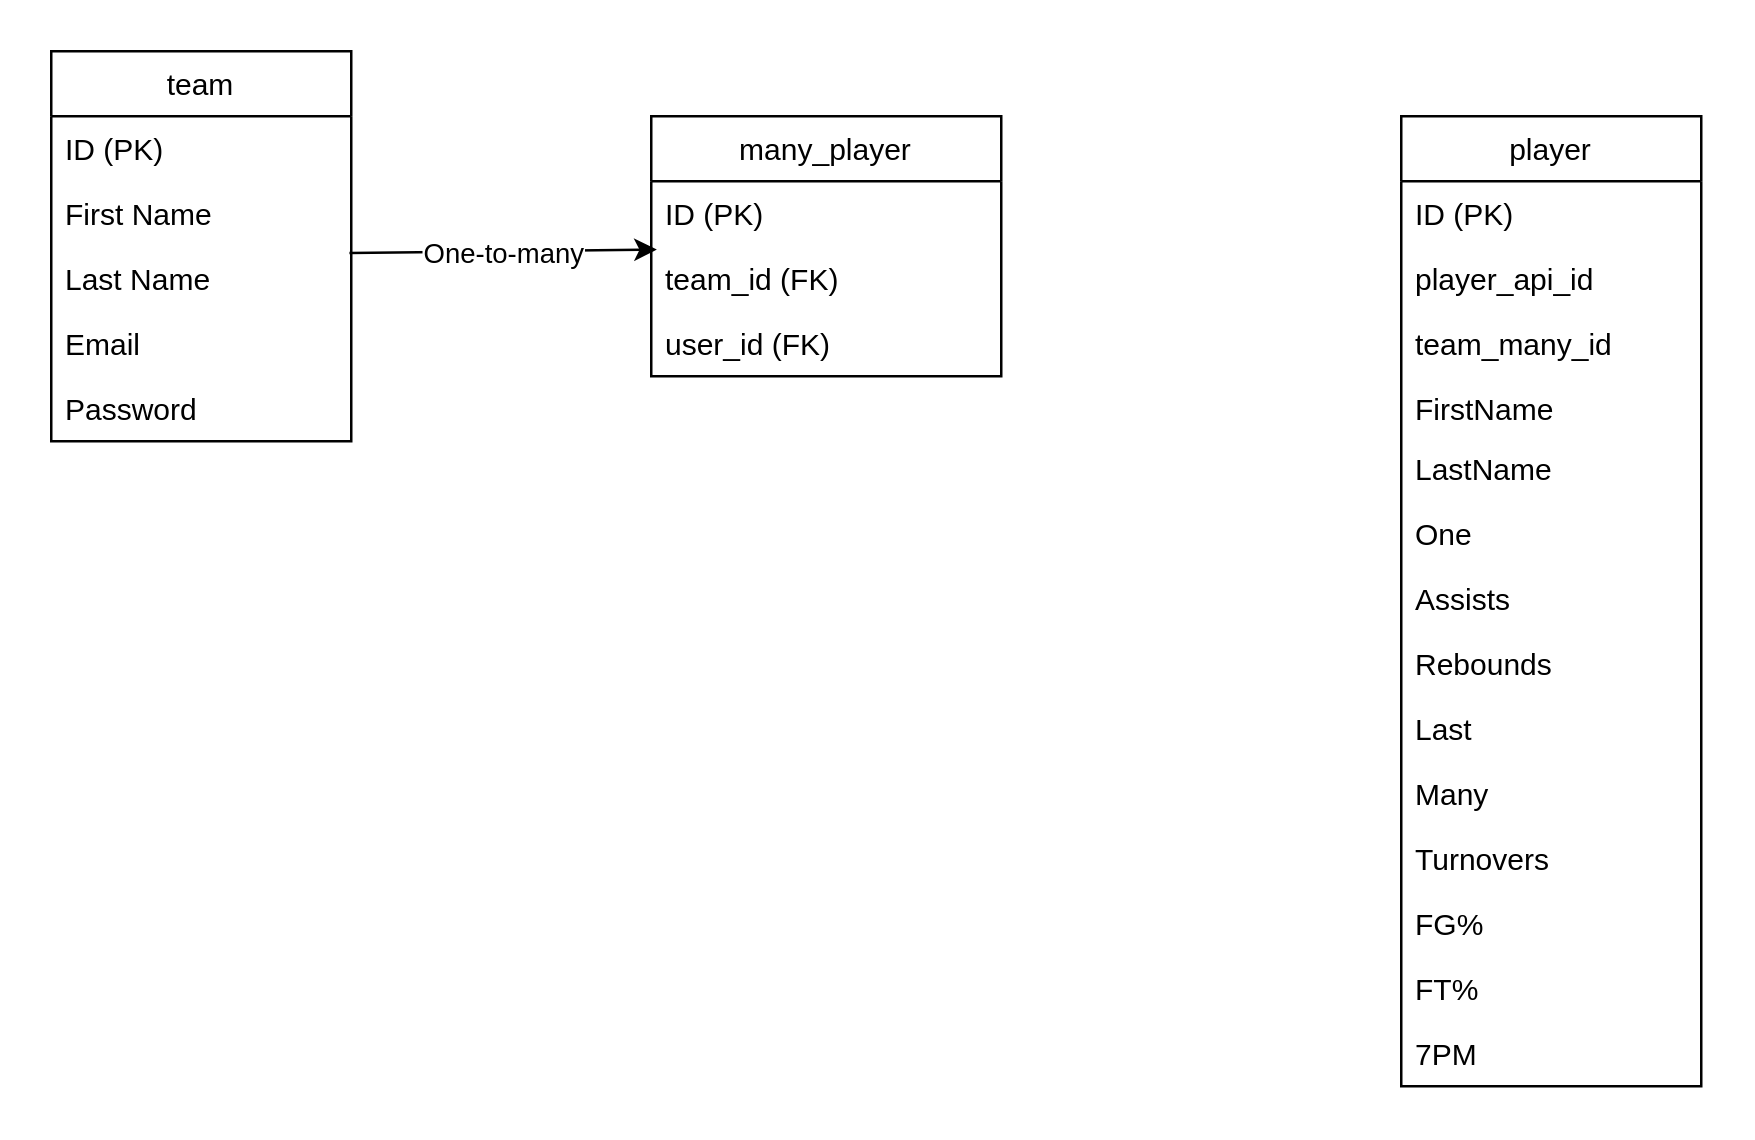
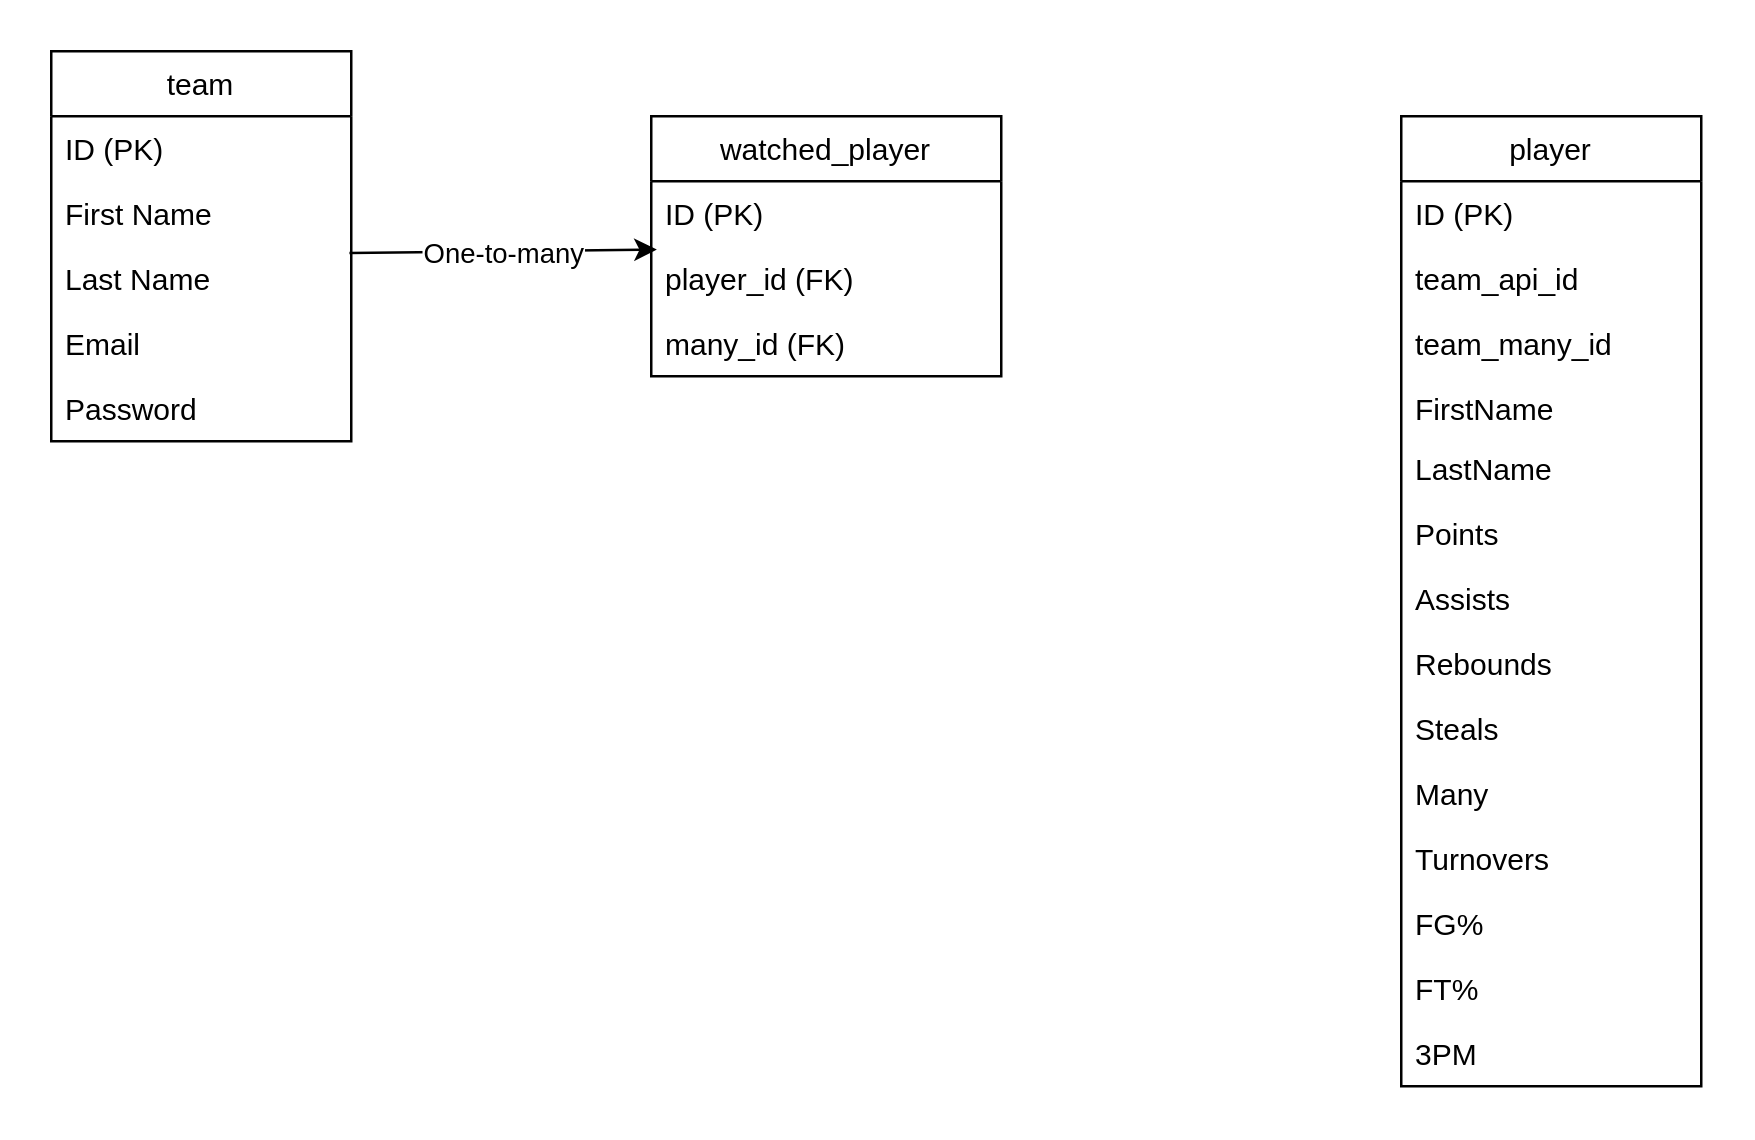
(825, 150) -> (825, 150)
(758, 280) -> (771, 280)
(1513, 280) -> (1500, 280)
(758, 345) -> (758, 345)
(1440, 535) -> (1462, 535)
(1449, 730) -> (1462, 730)
(1440, 1055) -> (1440, 1055)
